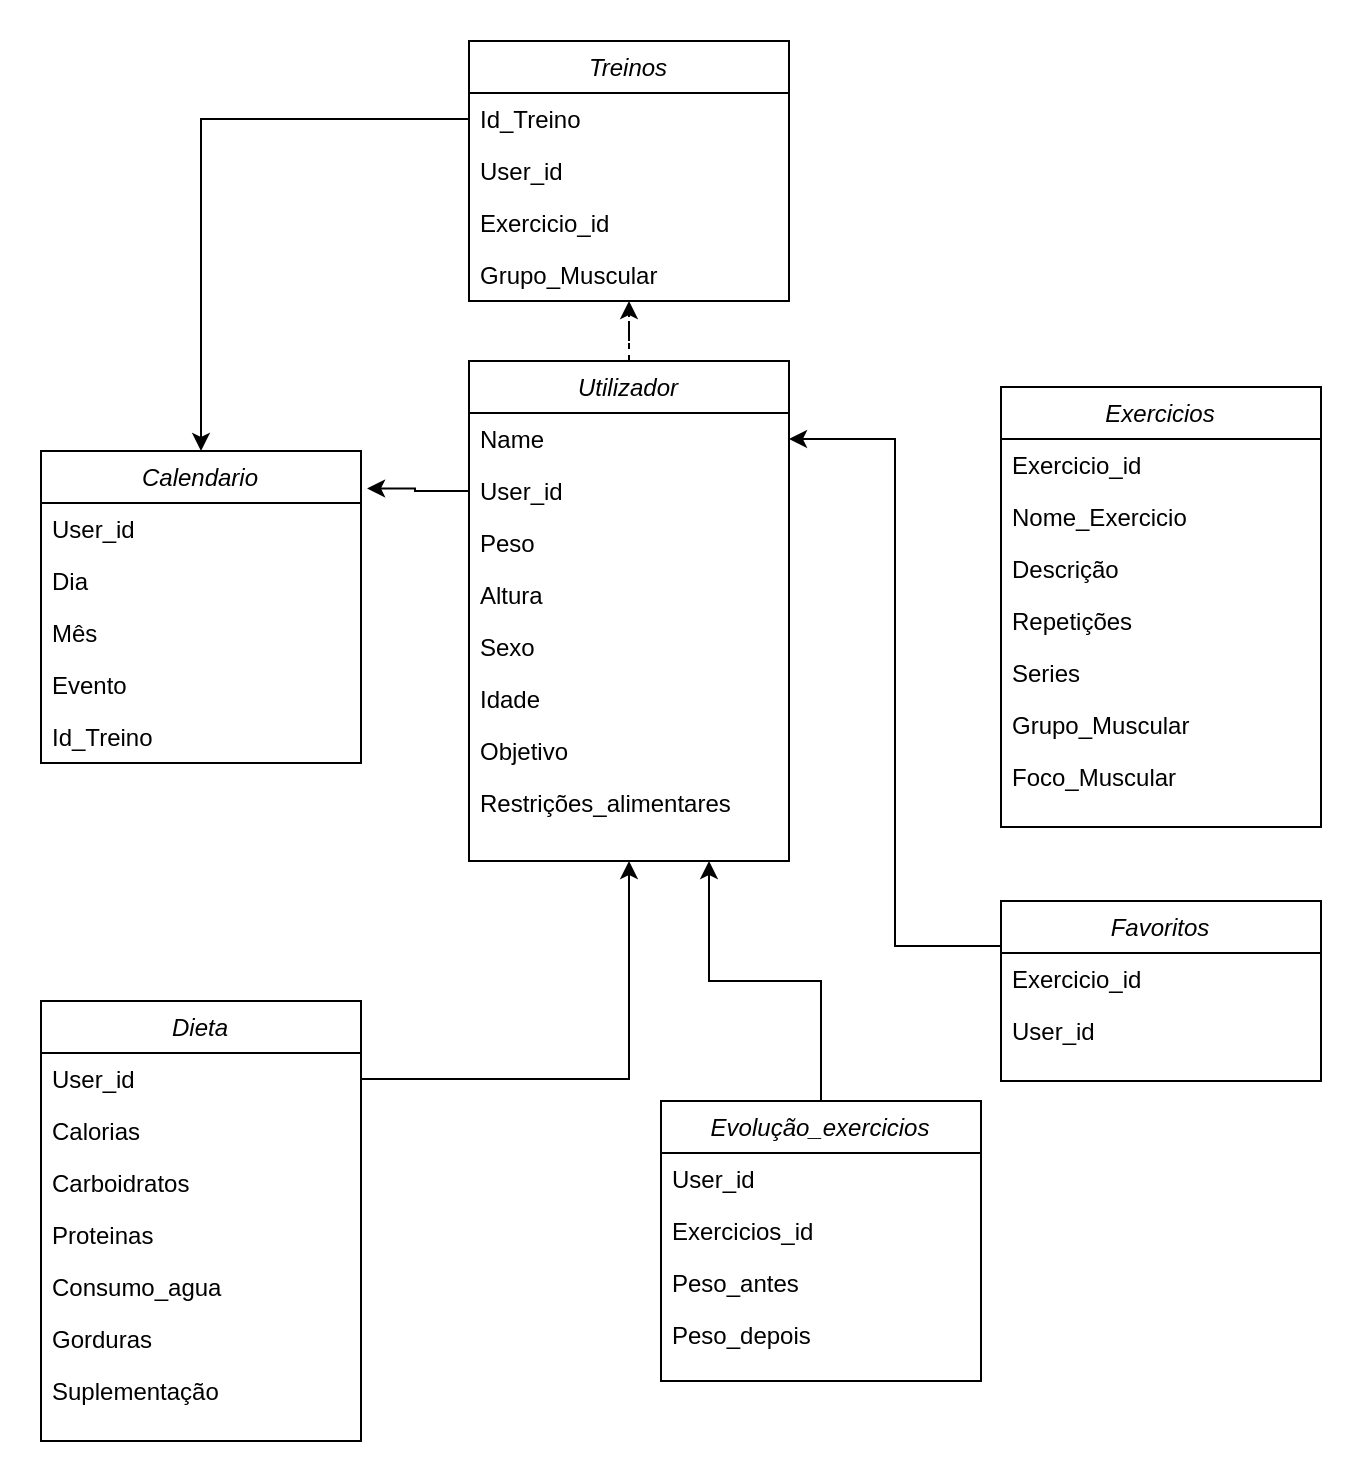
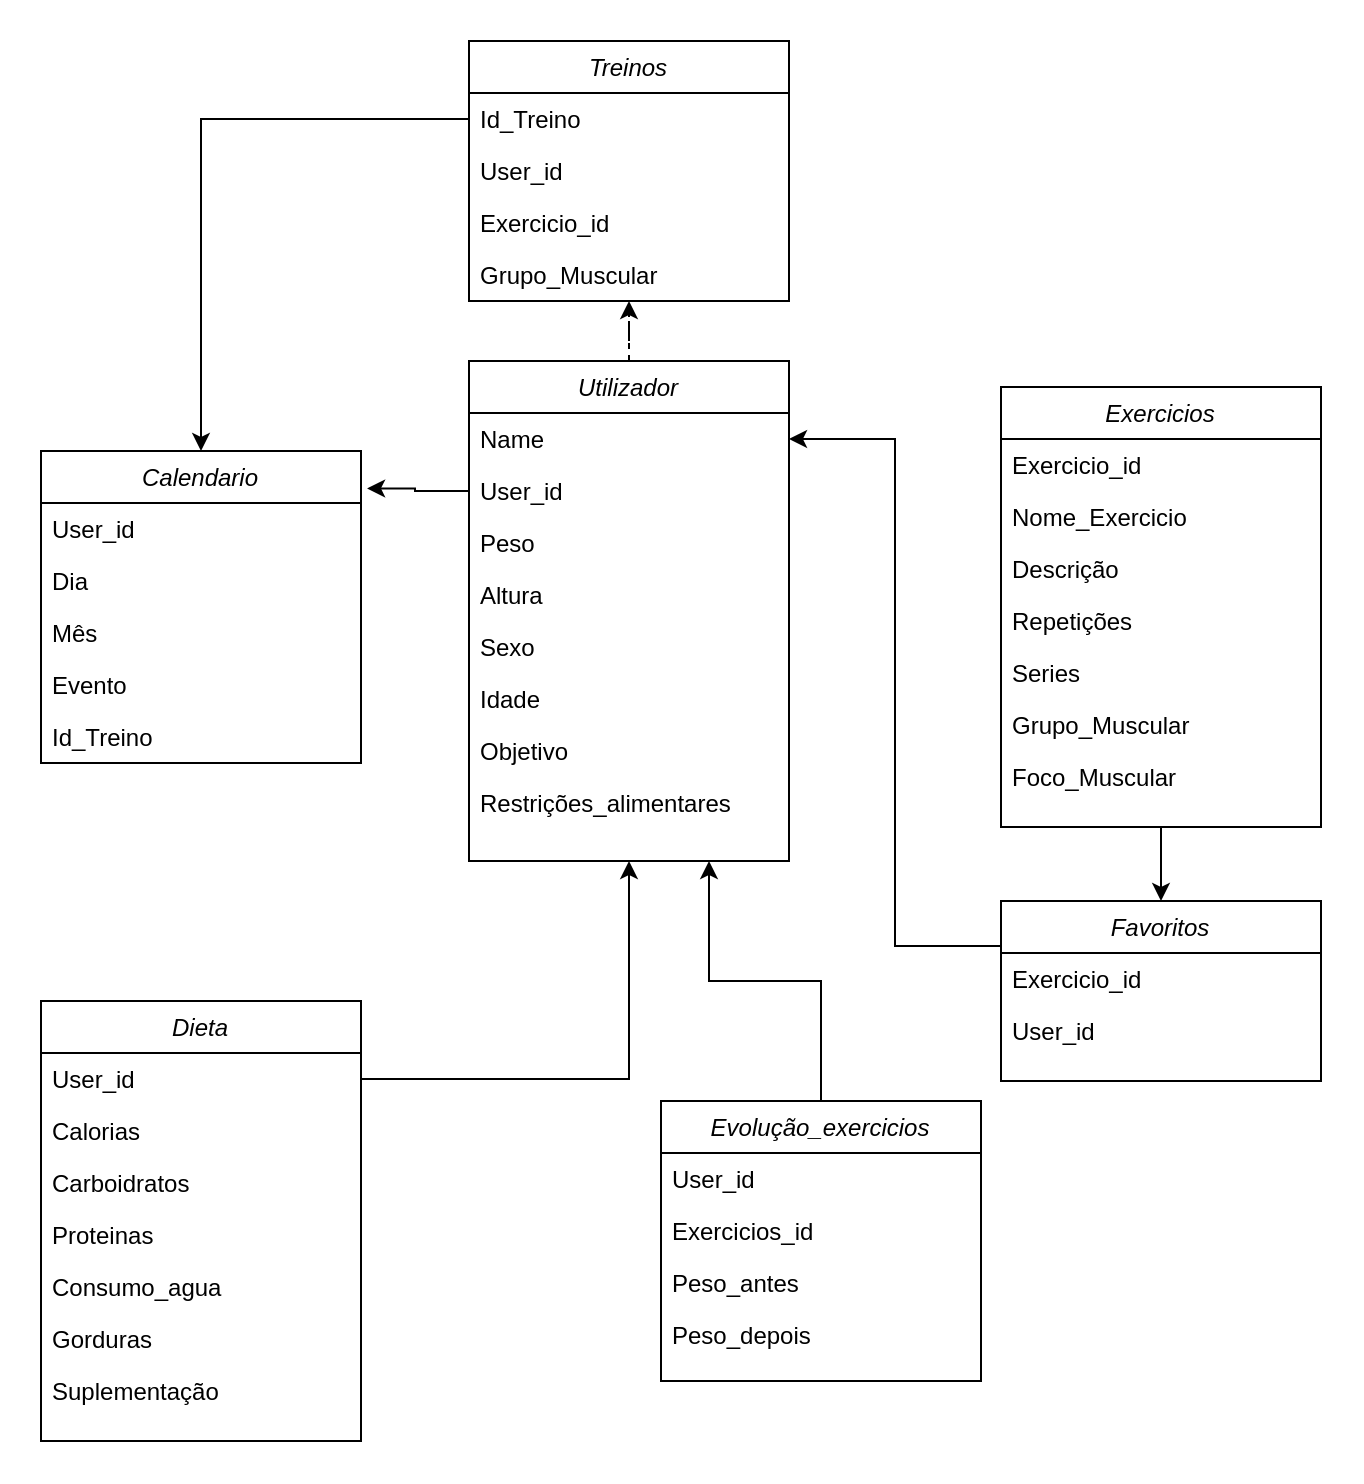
none -> (1161, 859)
